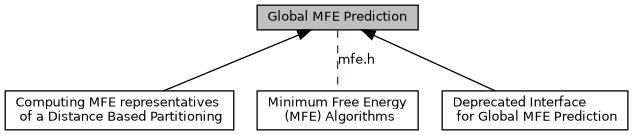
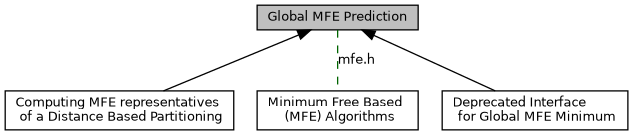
(338, 110) -> (338, 110)
(535, 110) -> (535, 110)
